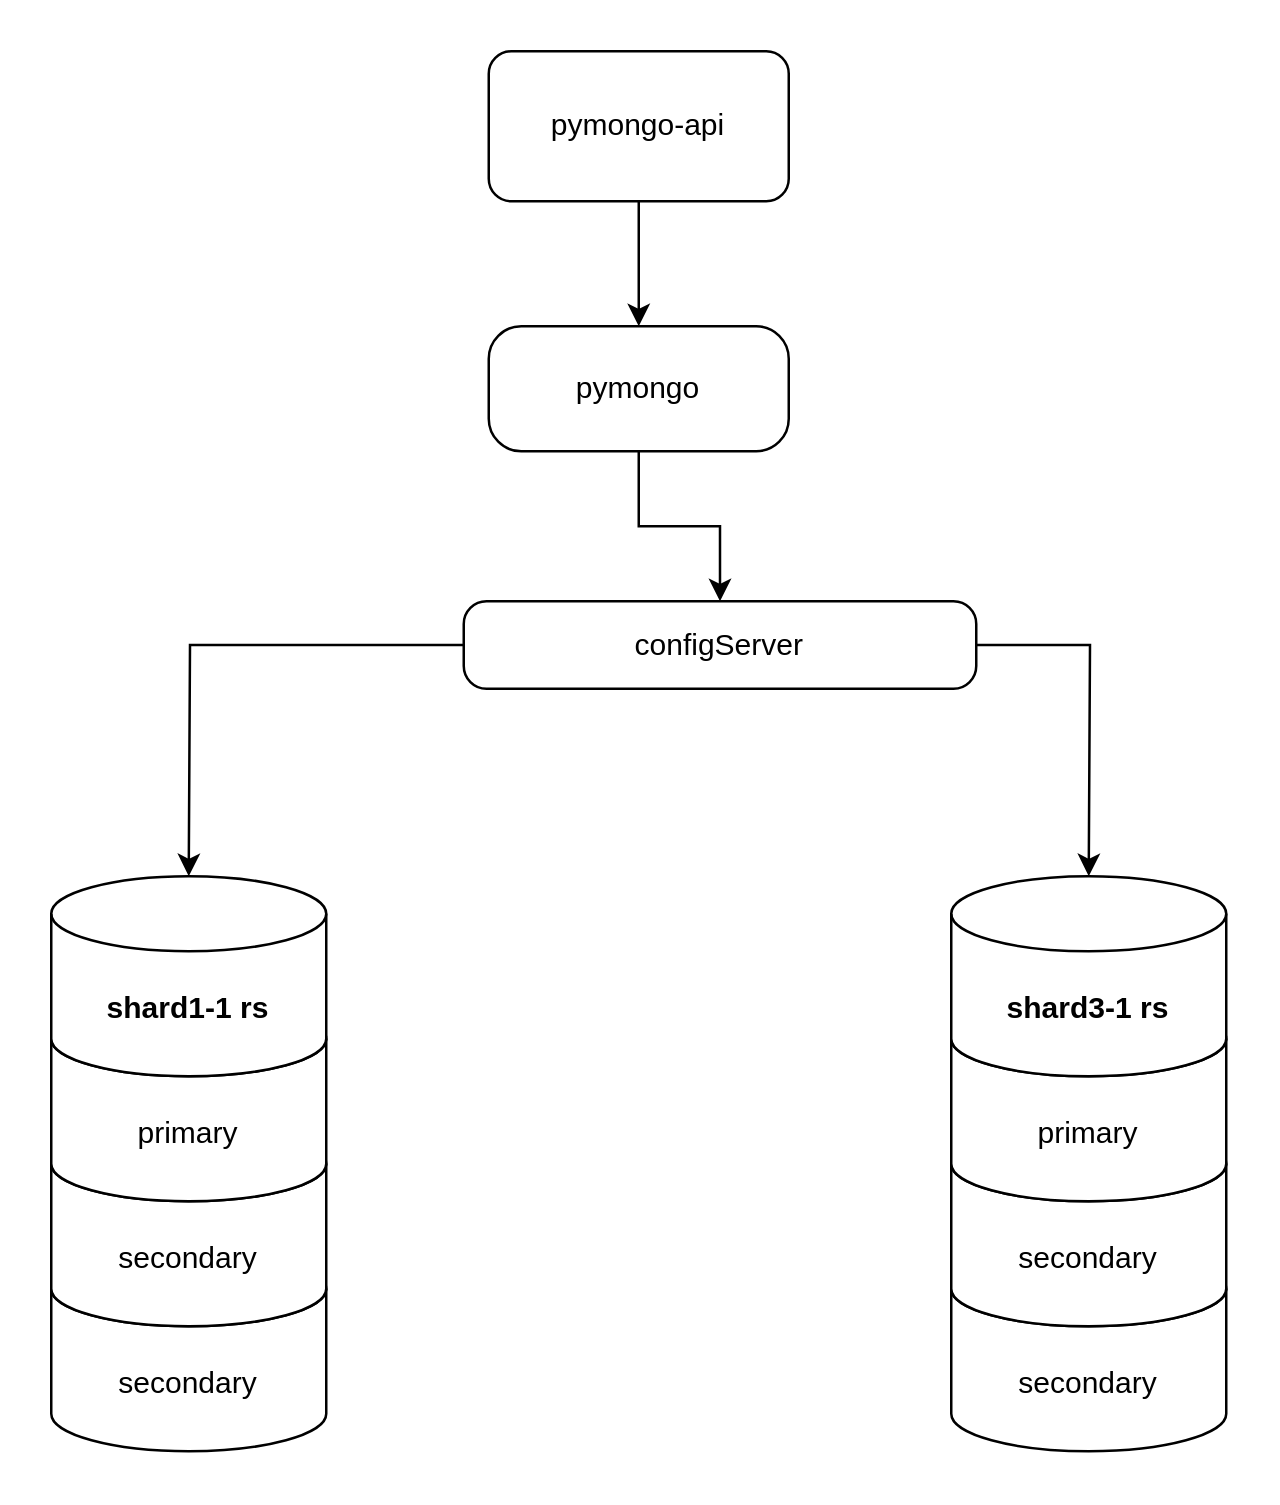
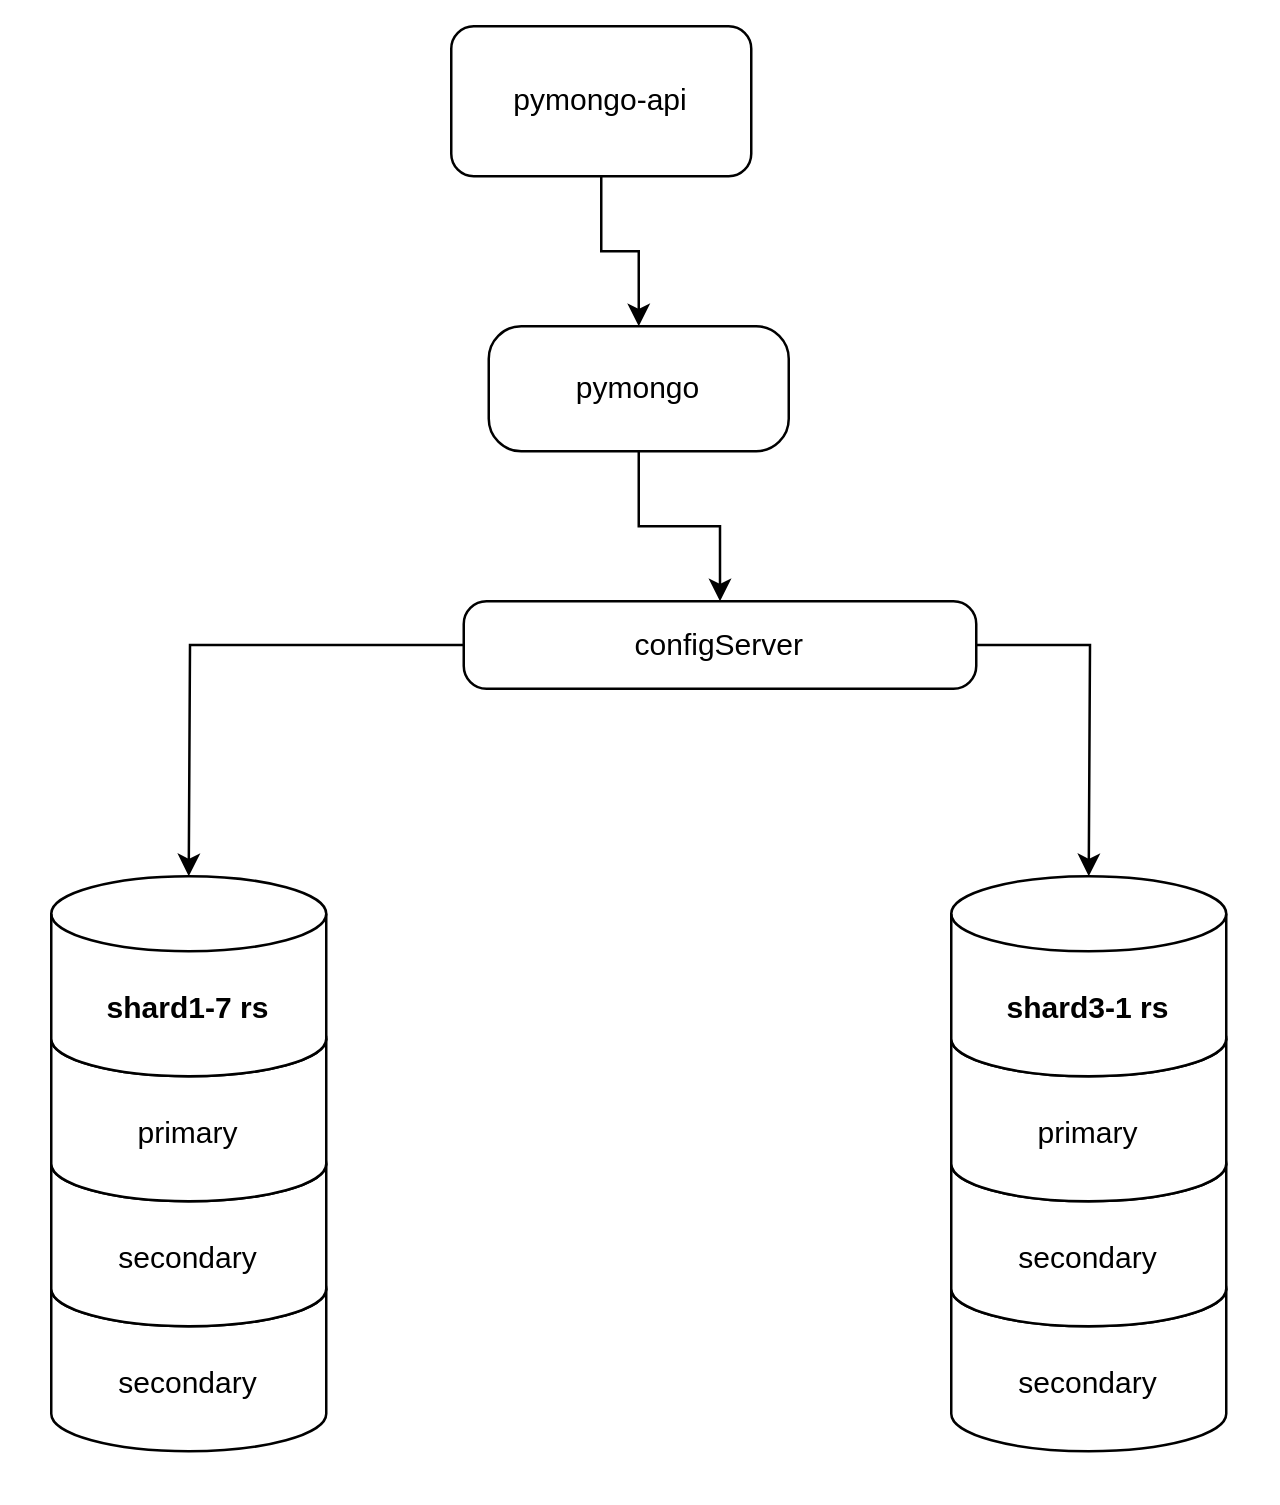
(639, 126) -> (601, 101)
(189, 1009) -> (189, 1009)
